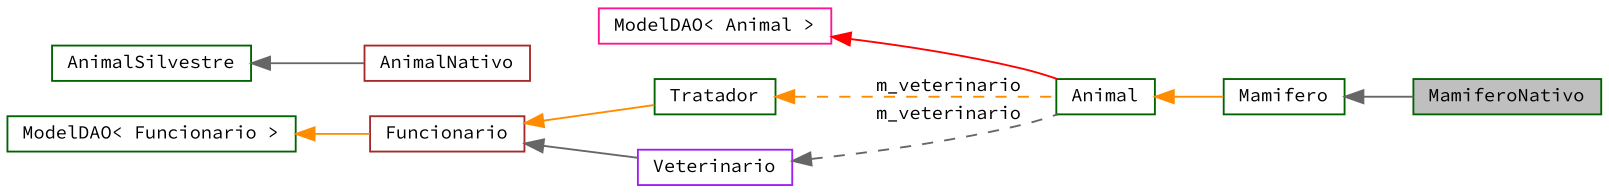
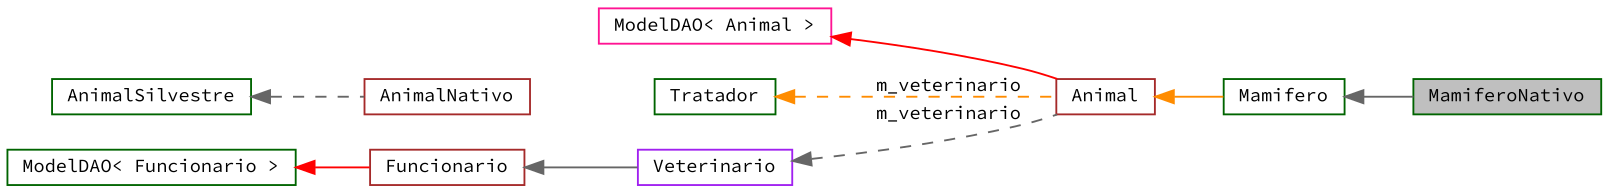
(317, 63) -> (317, 97)
(1106, 97) -> (1106, 97)
(599, 113) -> none
(342, 134) -> (342, 167)
